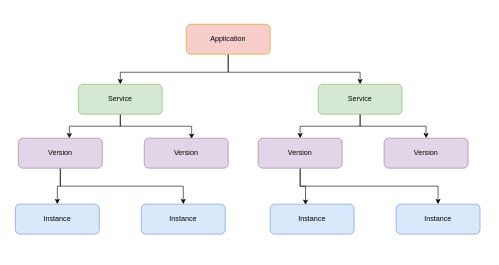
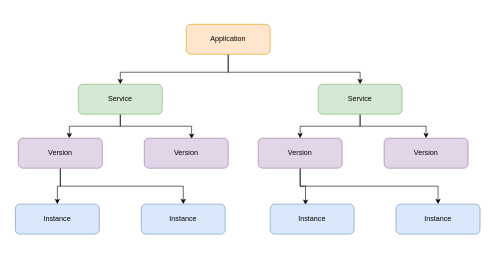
(228, 39) -> (228, 39)
